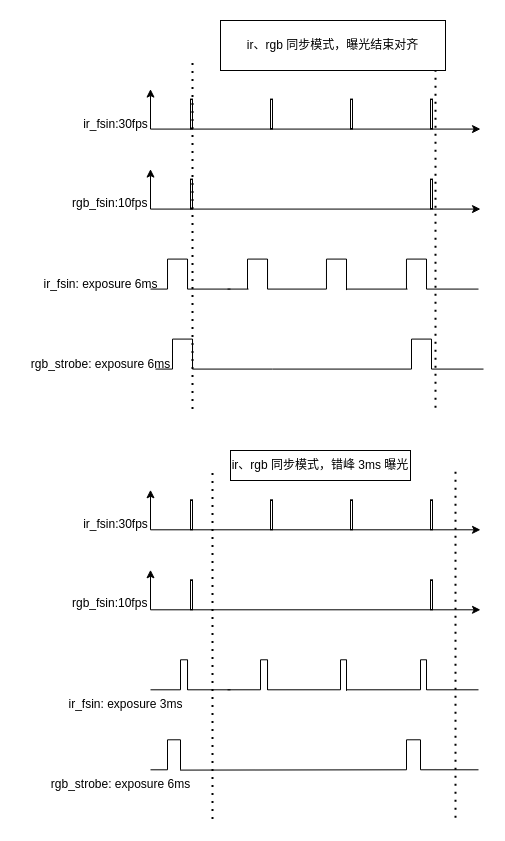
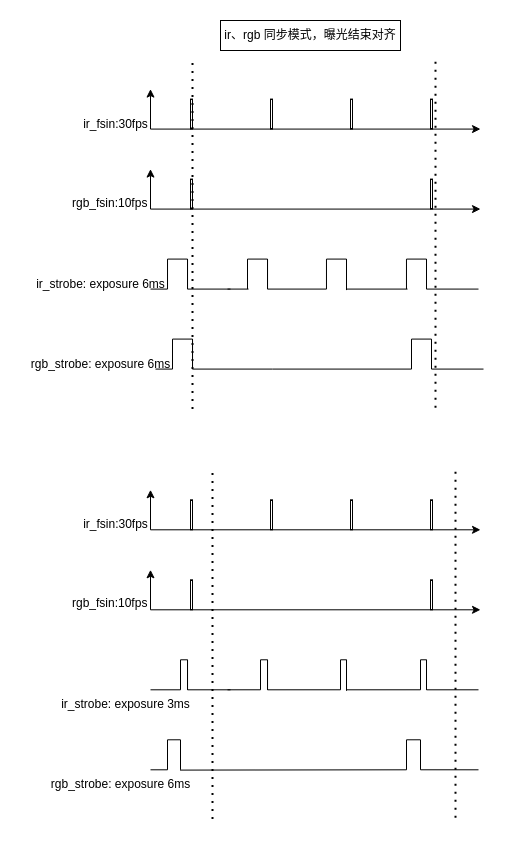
(333, 46) -> (311, 36)
(101, 285) -> (101, 285)
(321, 466) -> none
(126, 705) -> (126, 705)
